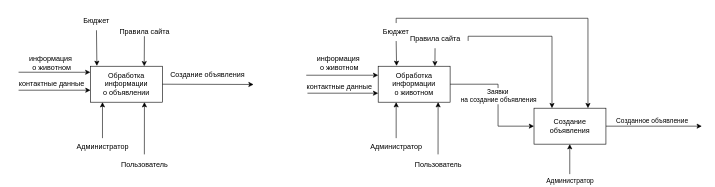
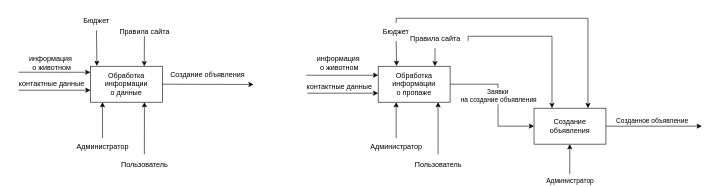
(126, 84) -> (126, 84)
(414, 84) -> (414, 84)
